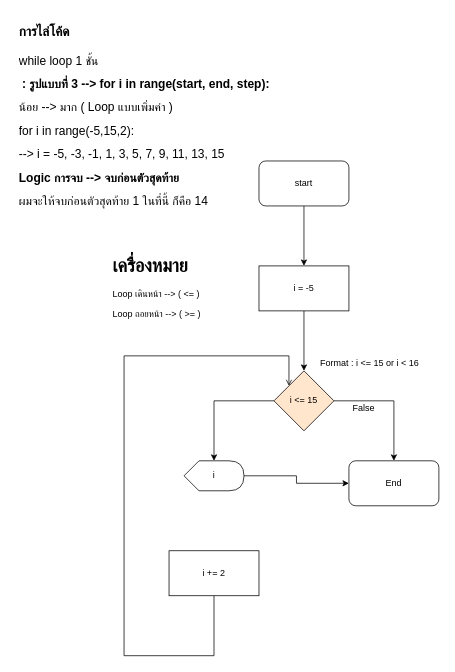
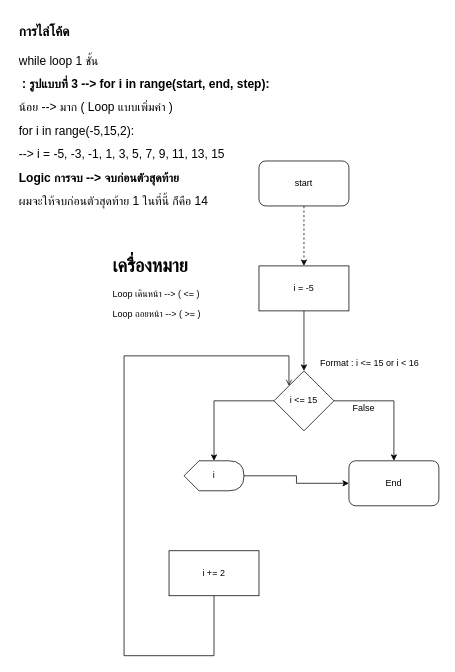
(304, 233) -> (304, 233)
(304, 401) -> (304, 401)
